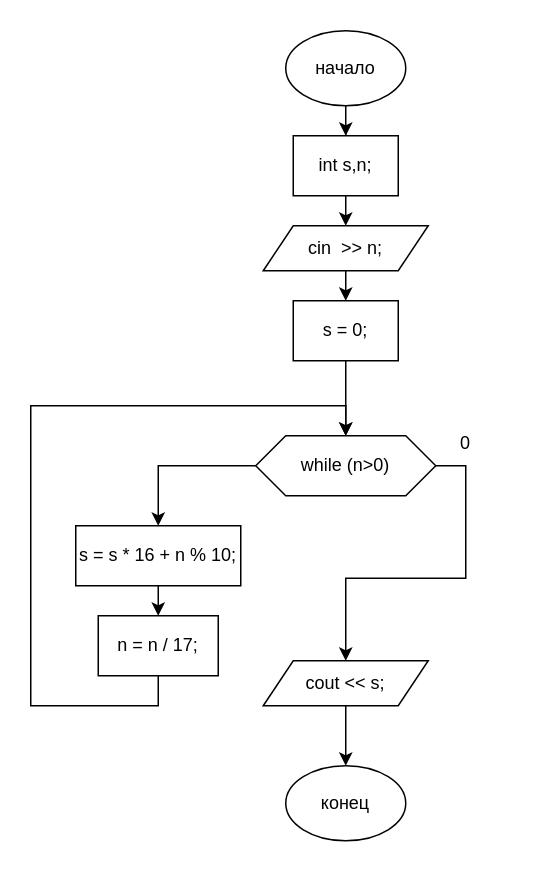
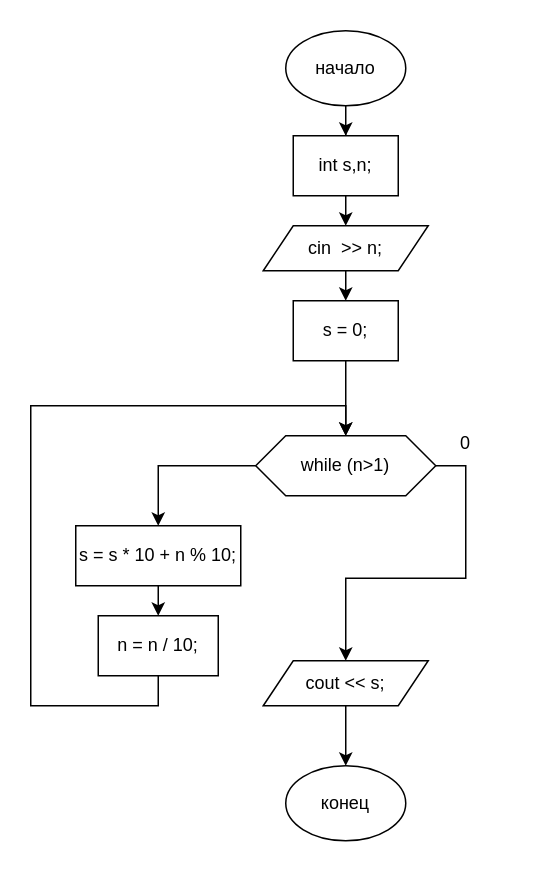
(346, 466) -> (346, 466)
(158, 556) -> (158, 556)
(158, 646) -> (158, 646)
